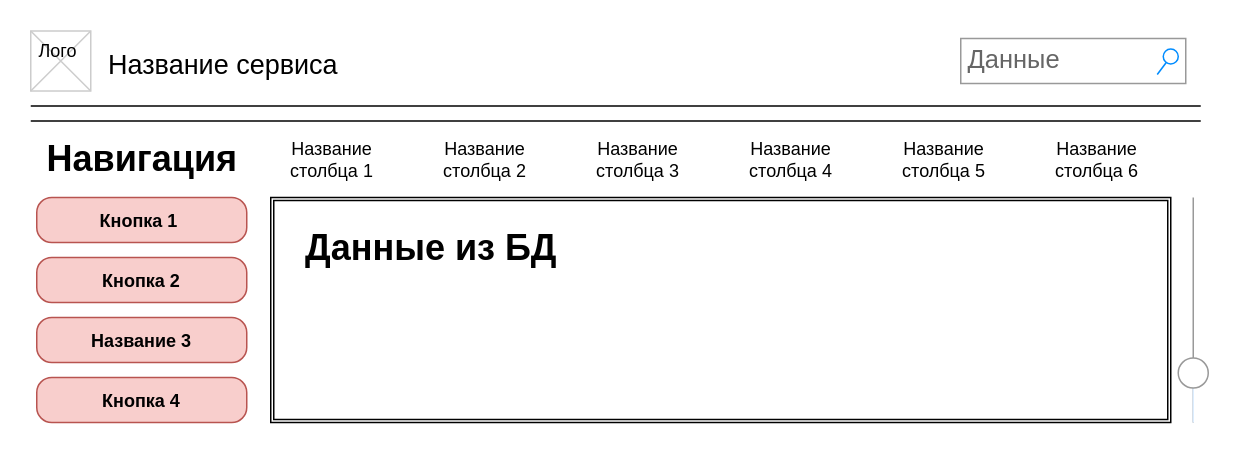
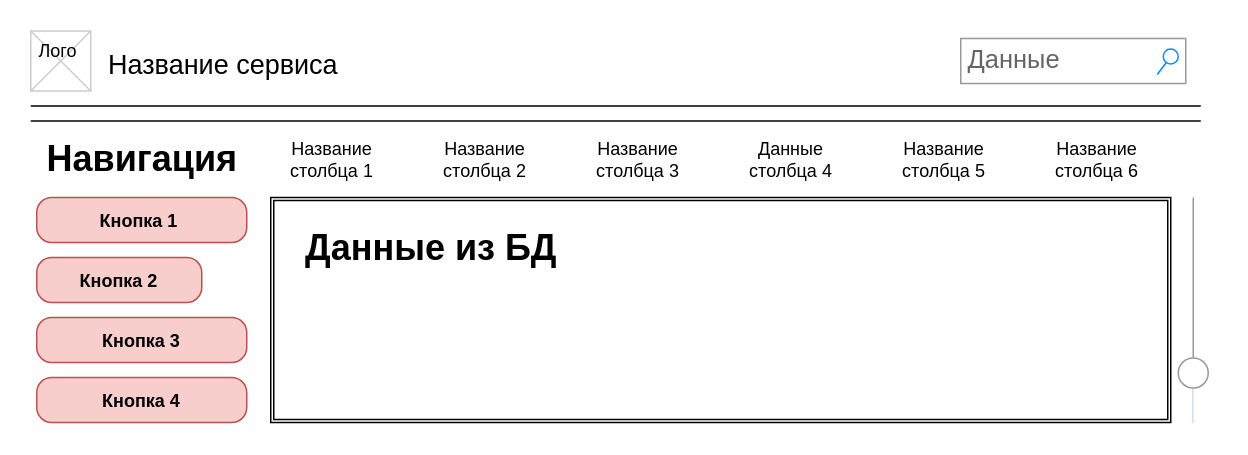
(791, 160) -> (791, 160)
(142, 280) -> (119, 280)
(142, 340) -> (142, 340)
